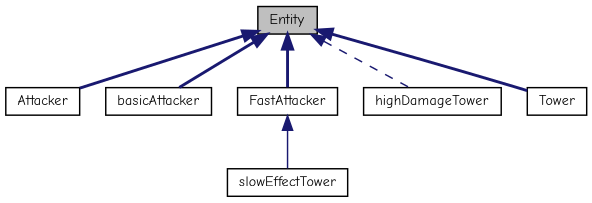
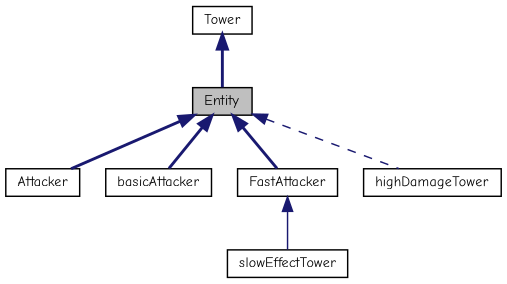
(430, 62) -> (222, 68)
